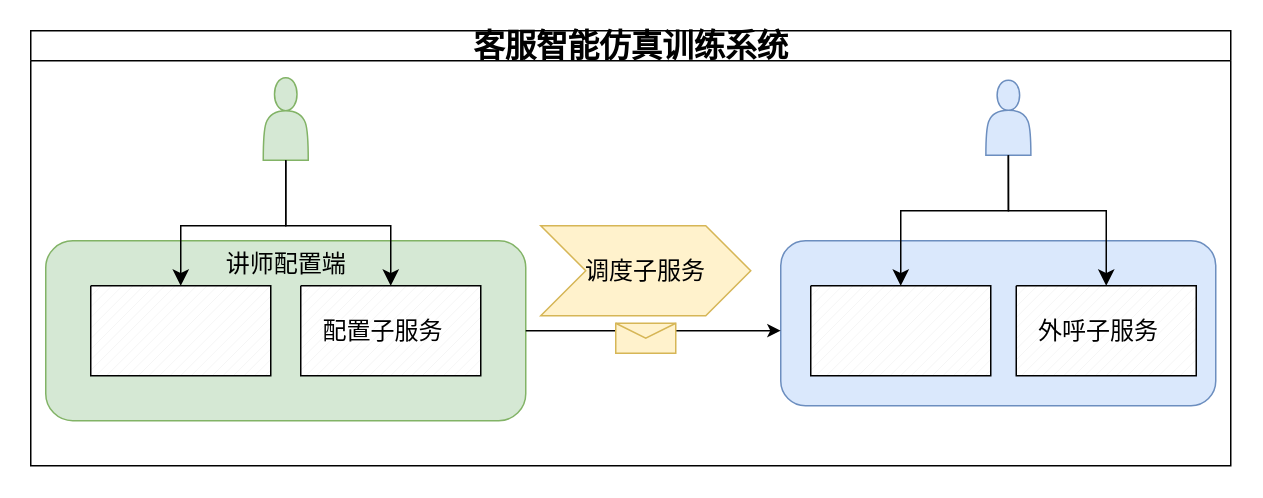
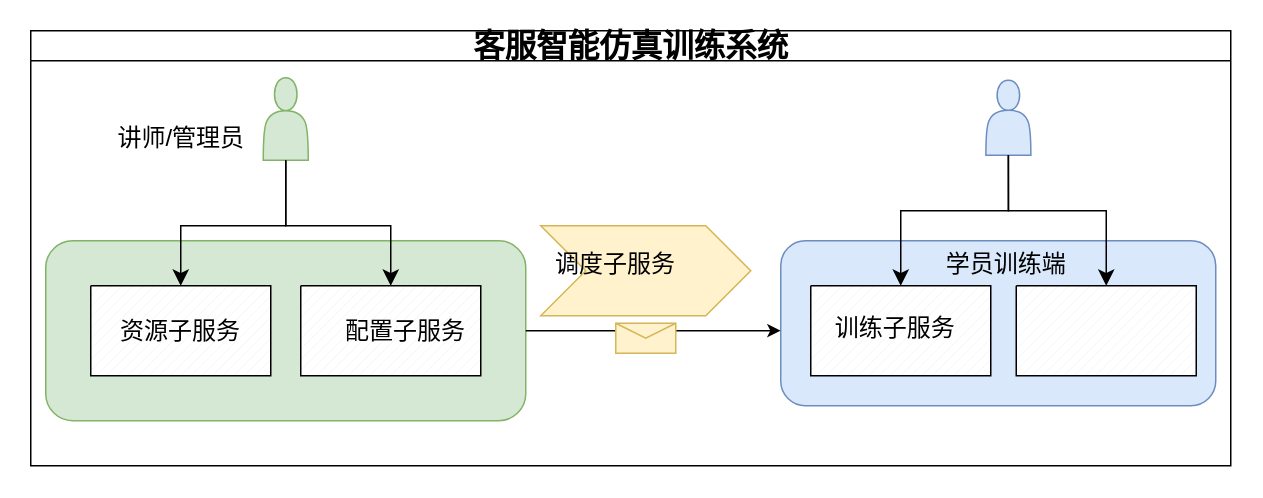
none -> (181, 138)
(286, 263) -> none
none -> (1006, 263)
(646, 271) -> (616, 263)
none -> (896, 327)
none -> (181, 331)
(383, 331) -> (406, 331)
(1099, 331) -> none
